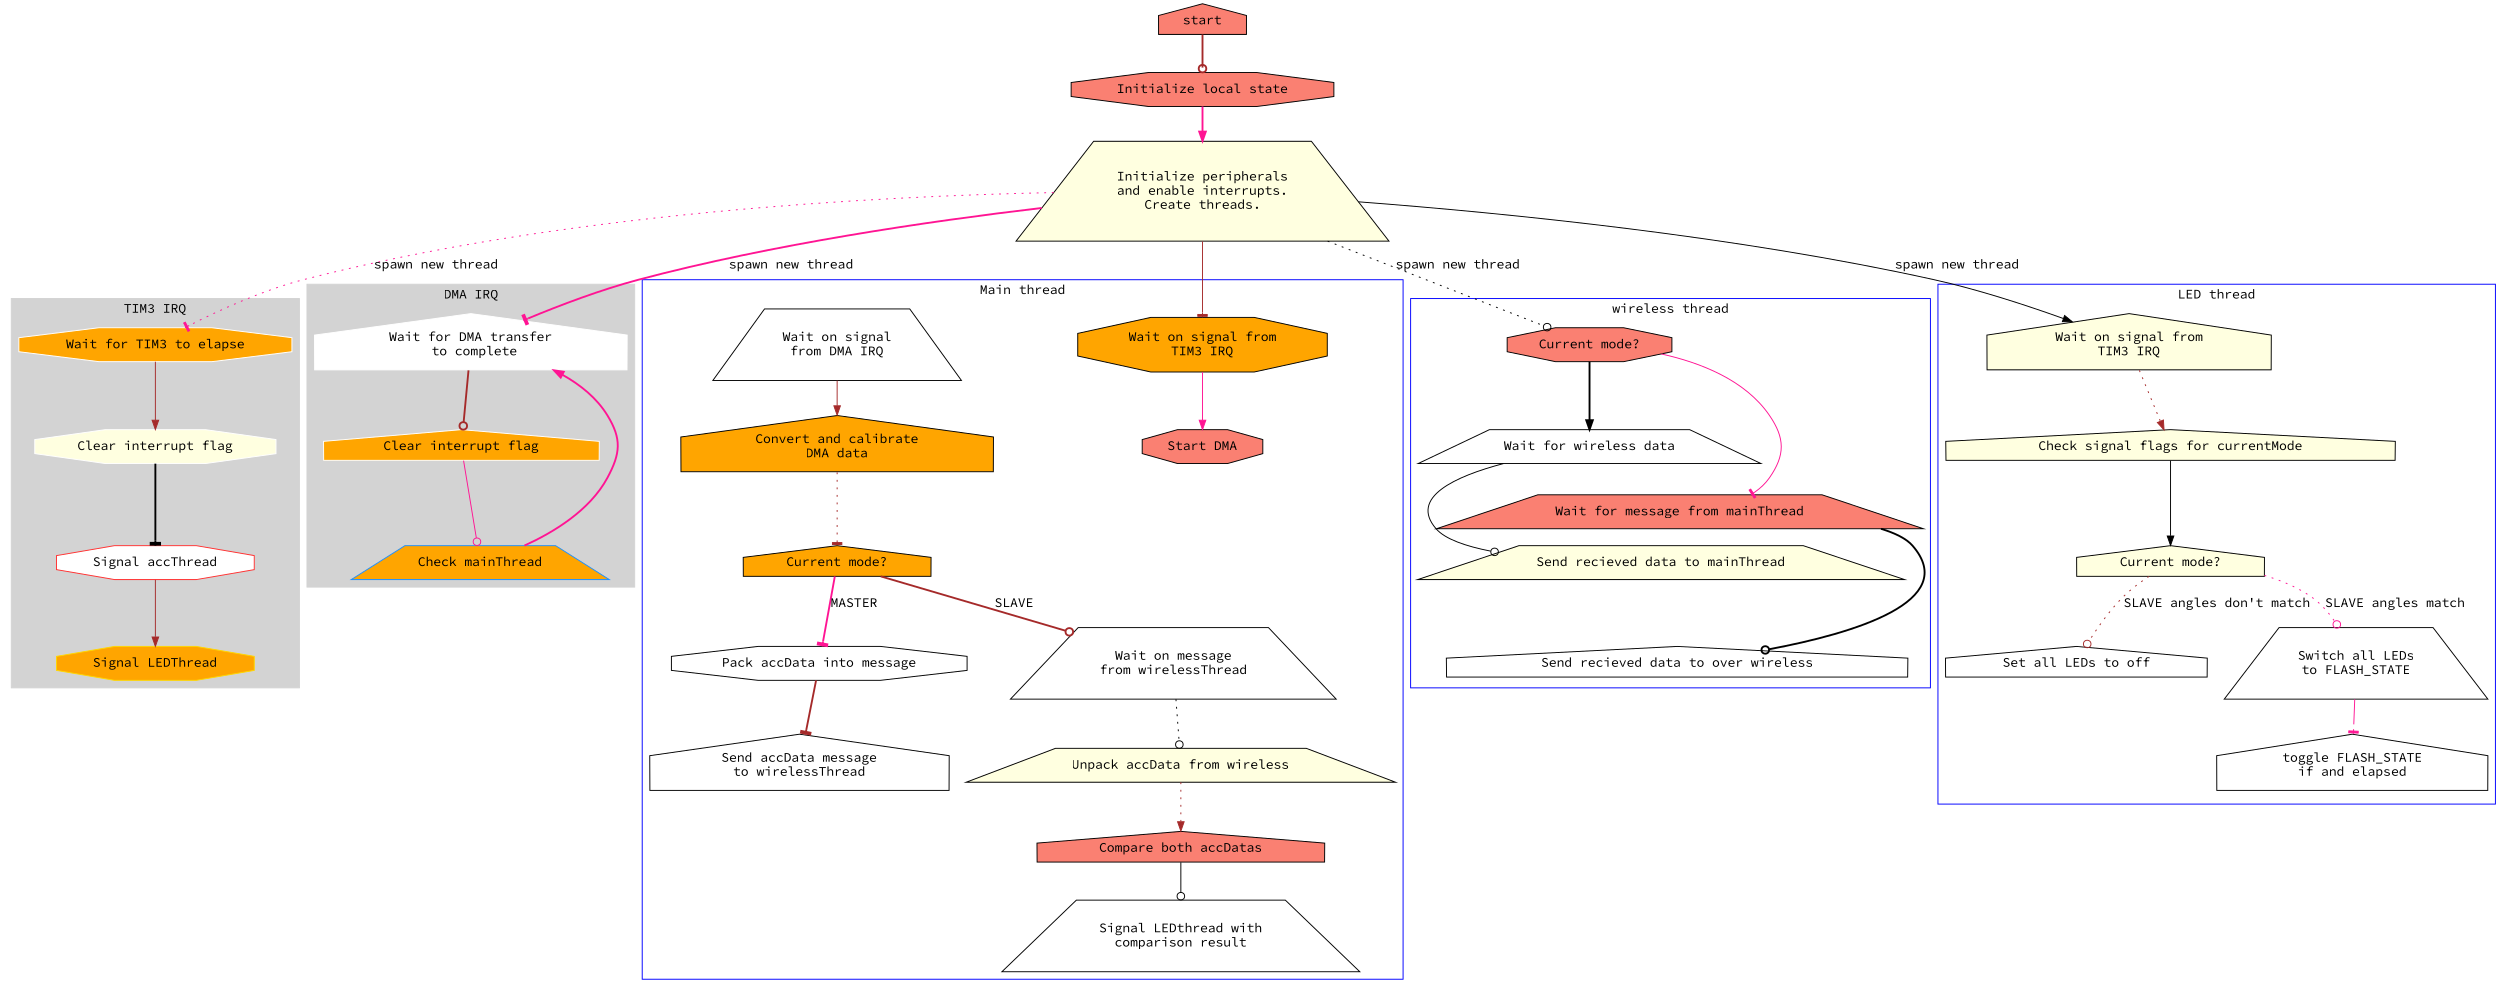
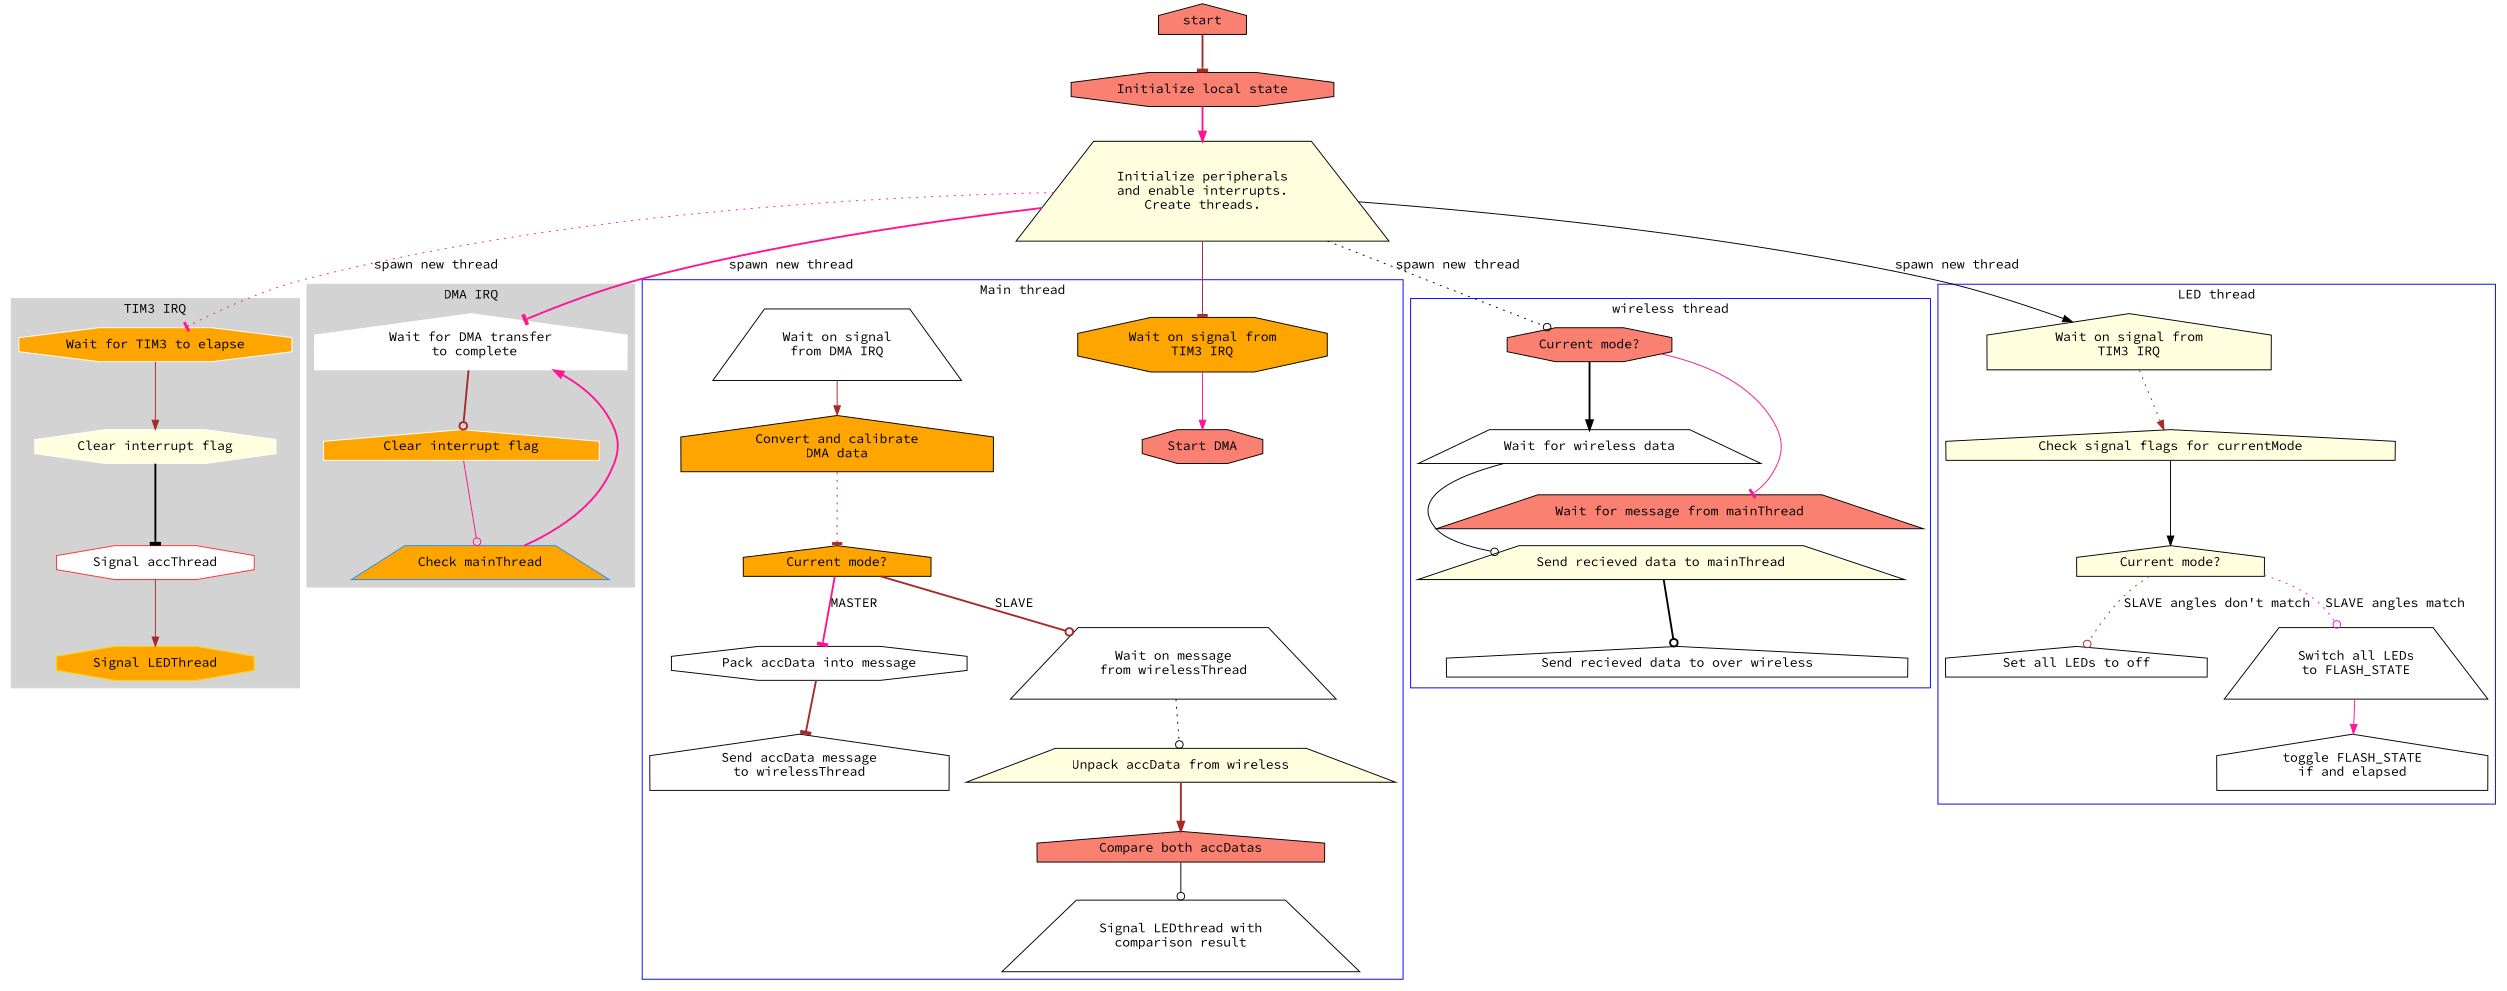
(1203, 51) -> (1203, 51)
(1888, 614) -> (1669, 609)
(2354, 712) -> (2354, 712)
(1181, 802) -> (1181, 802)
